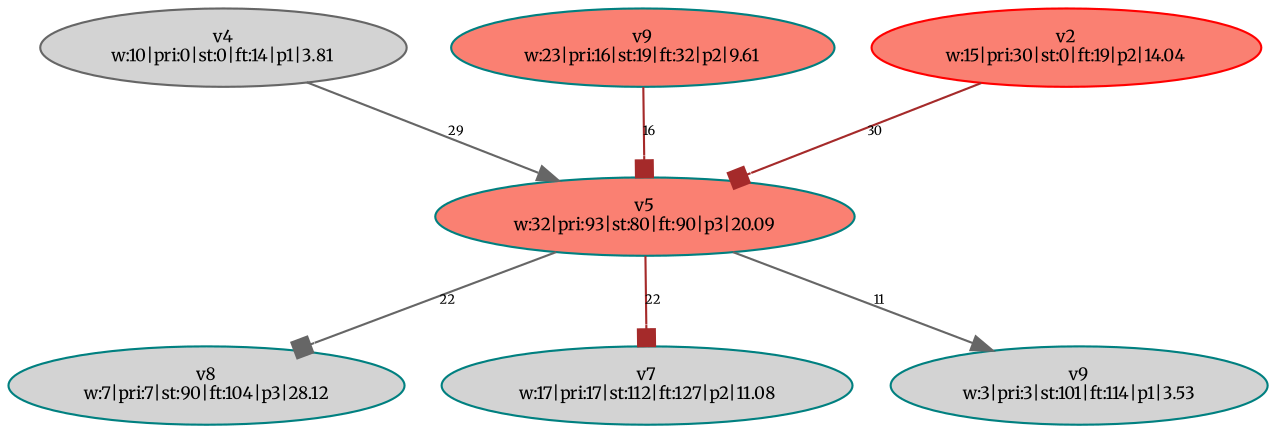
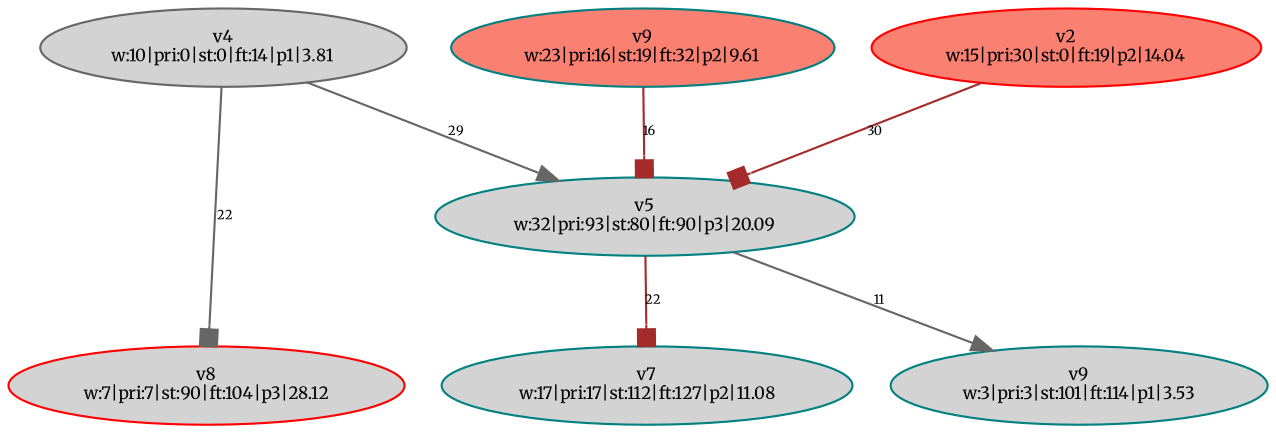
(645, 217) -> (645, 217)
(435, 297) -> (216, 206)
(207, 386) -> (207, 386)
